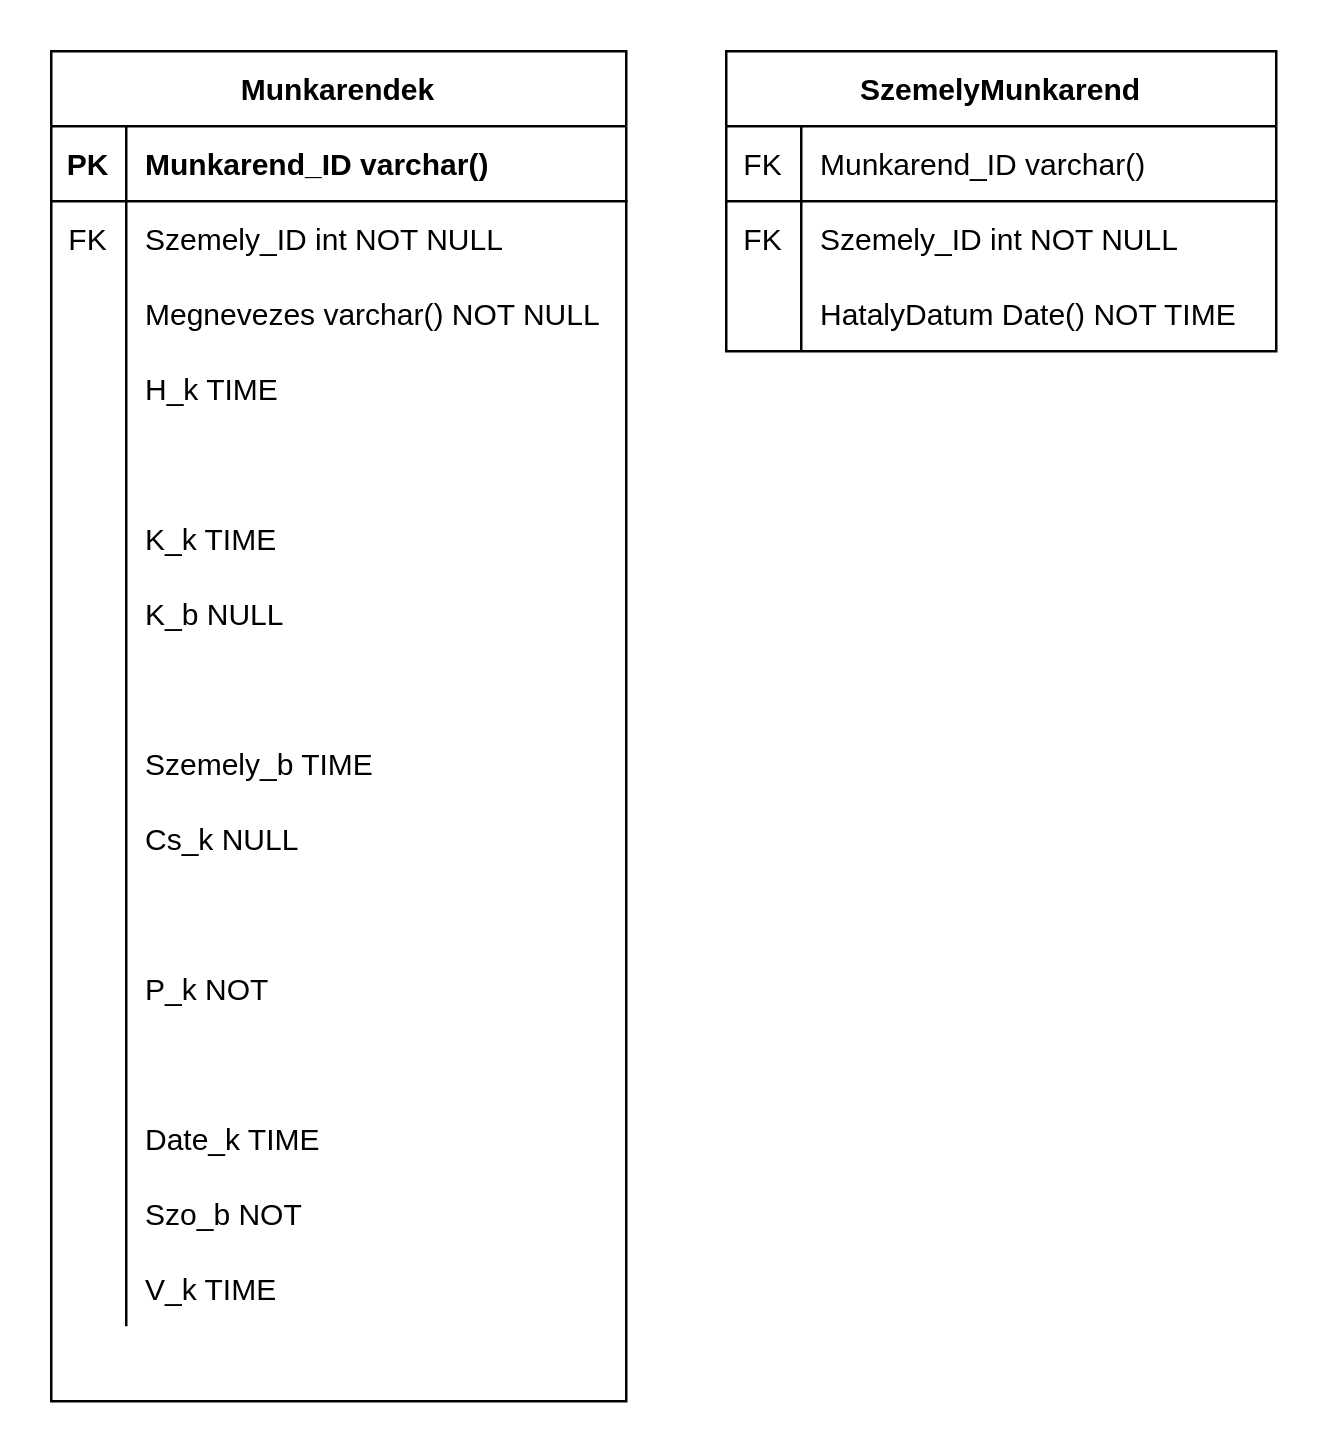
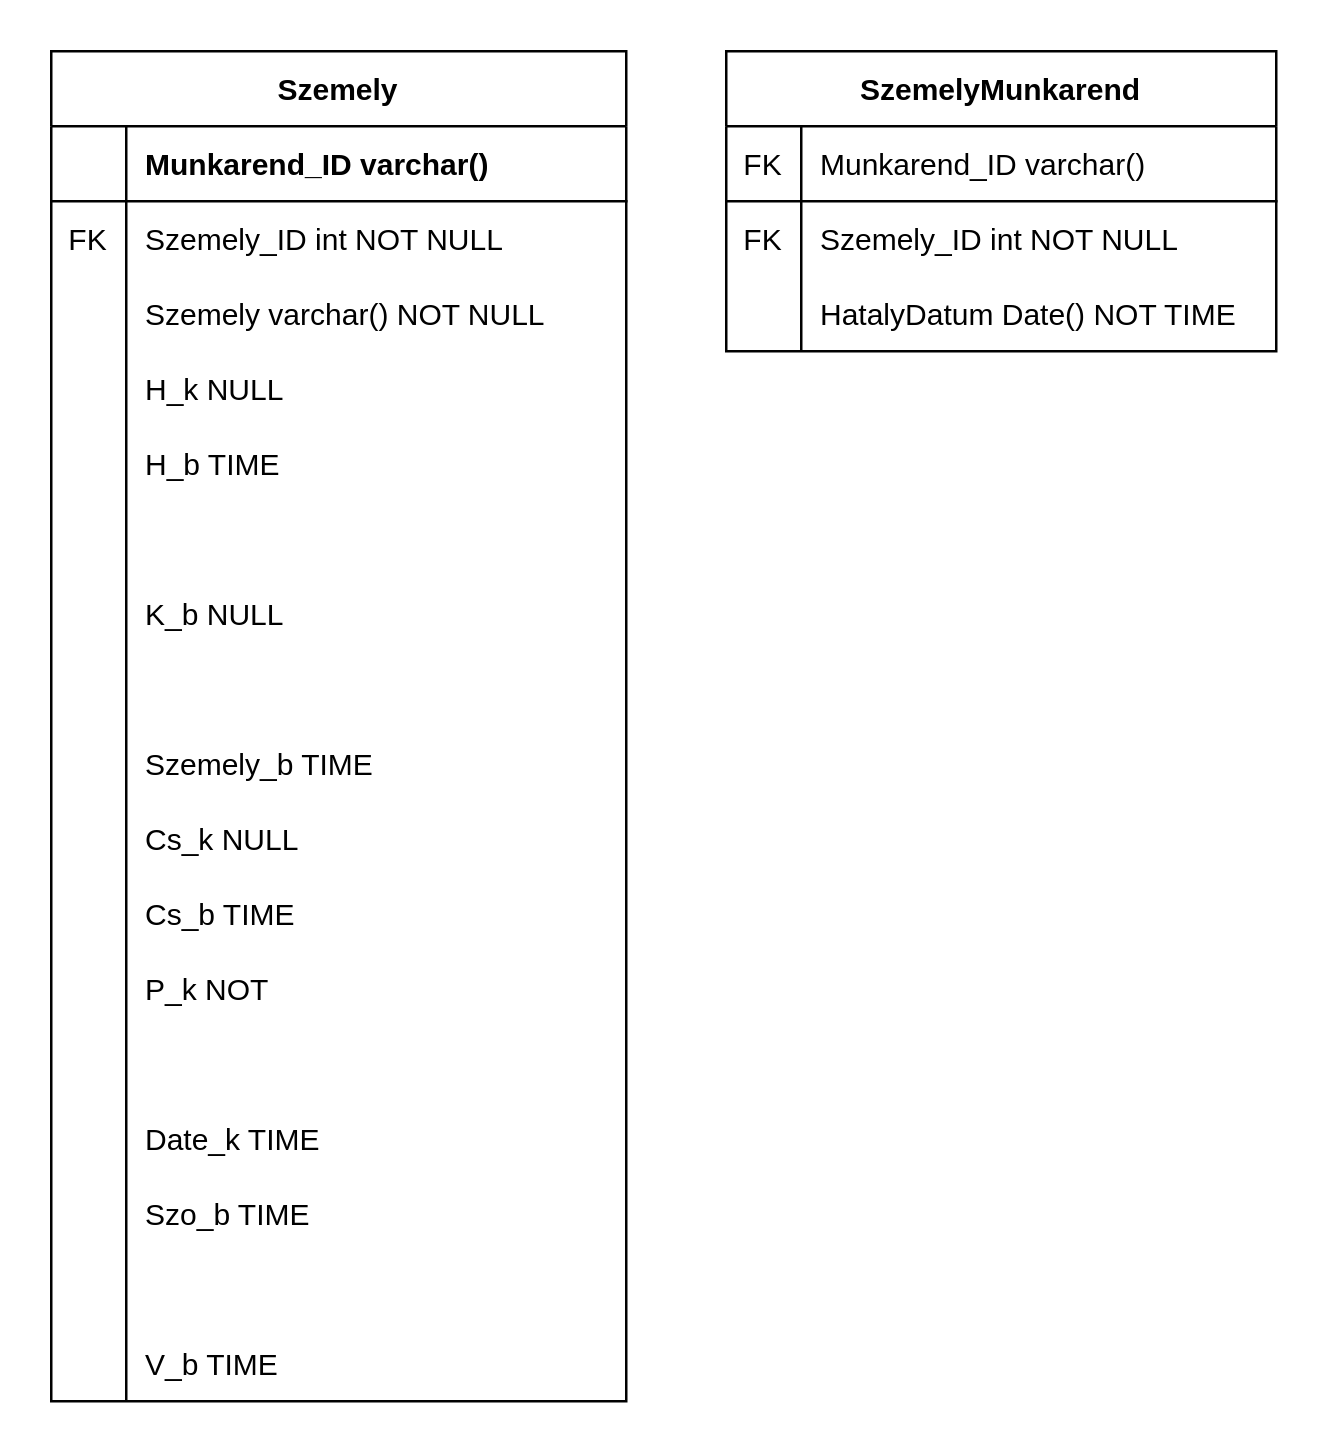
(338, 90) -> (338, 90)
(89, 164) -> none
(377, 315) -> (348, 315)
(208, 390) -> (208, 390)
none -> (376, 464)
(376, 539) -> none
none -> (376, 914)
(217, 1215) -> (225, 1215)
(376, 1289) -> none
none -> (376, 1364)
